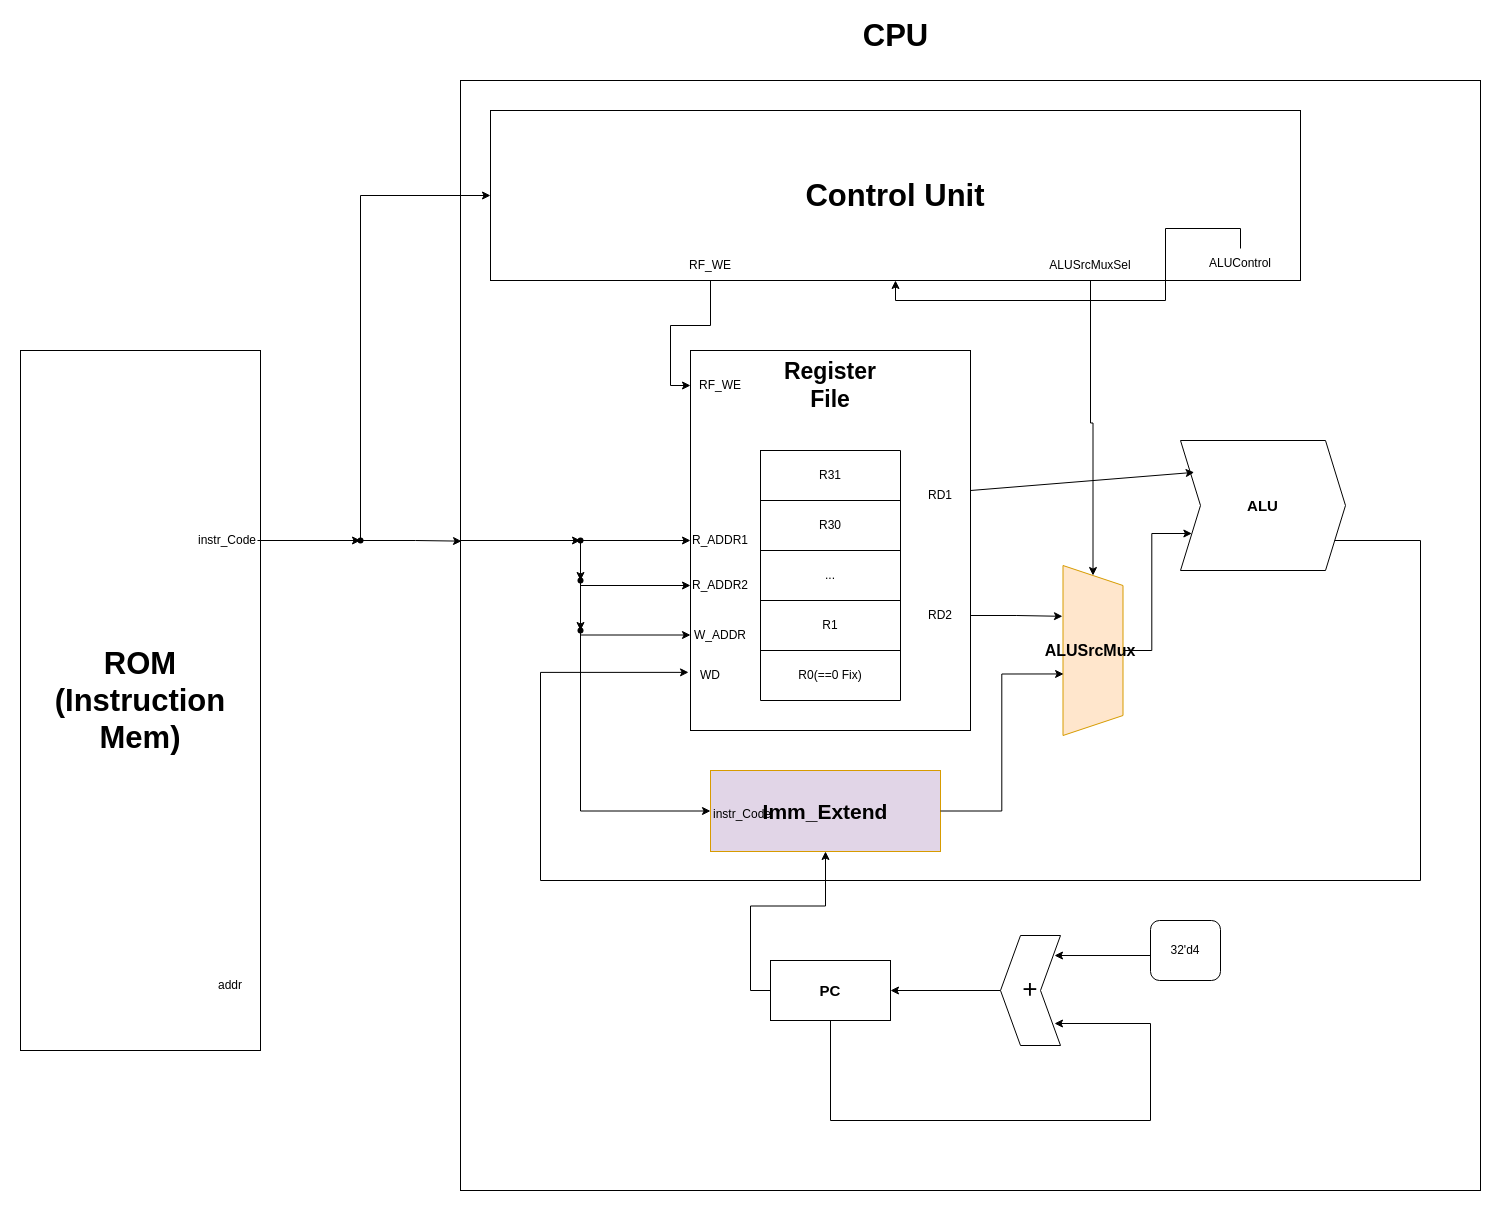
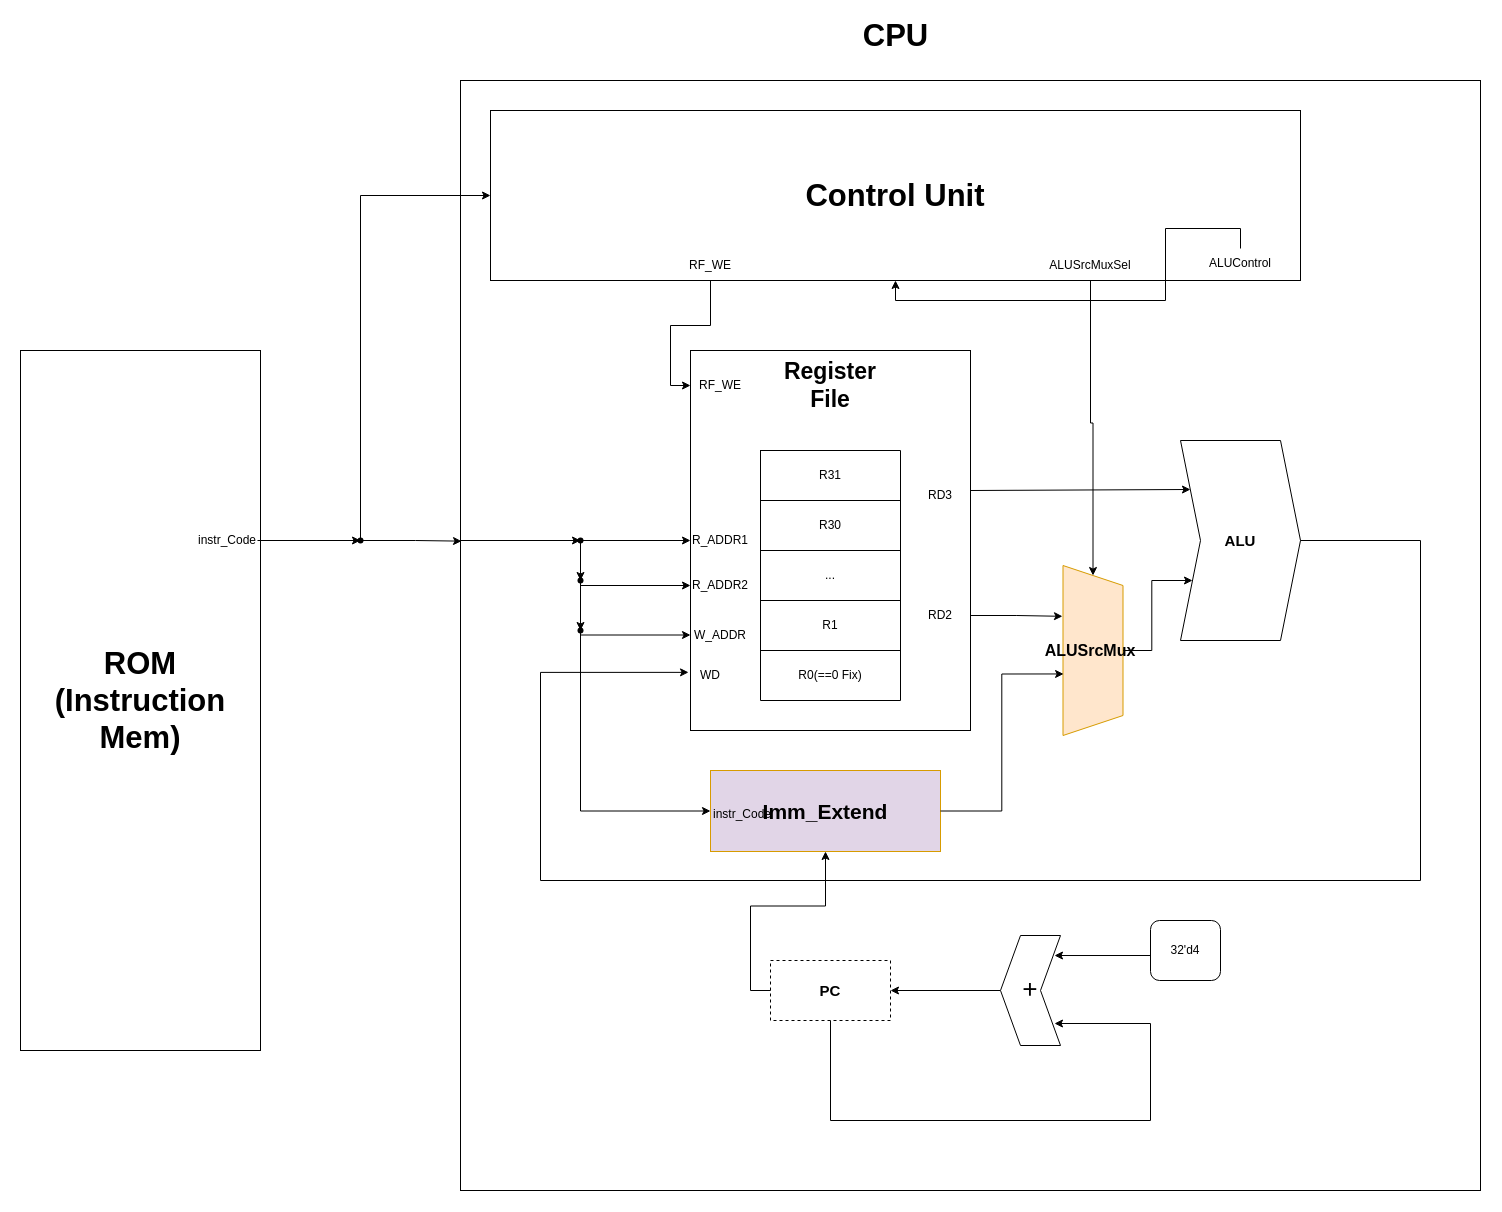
(941, 496) -> (941, 496)
(1263, 506) -> (1241, 541)
(231, 986) -> none
(831, 991) -> (831, 991)
